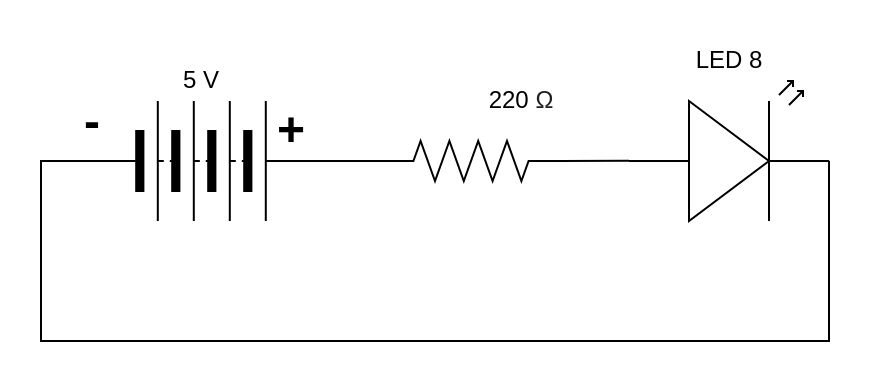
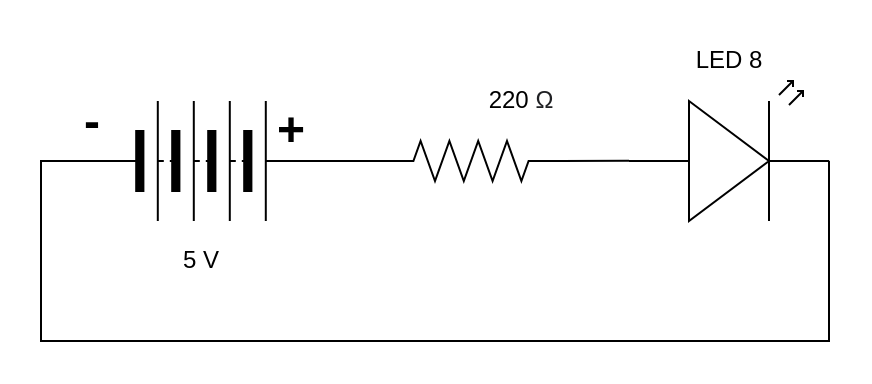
(201, 81) -> (201, 261)
